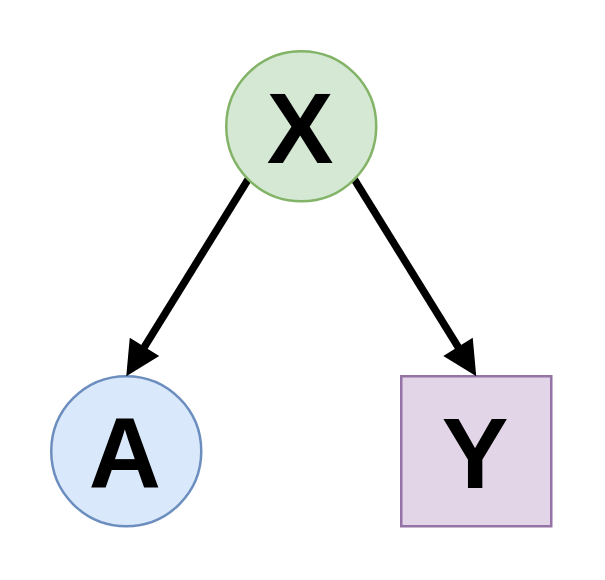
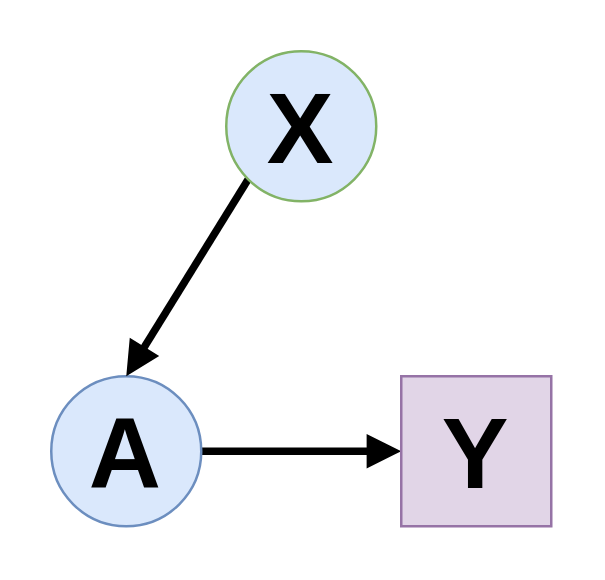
(301, 126) -> (301, 126)
(407, 265) -> none
none -> (285, 451)
